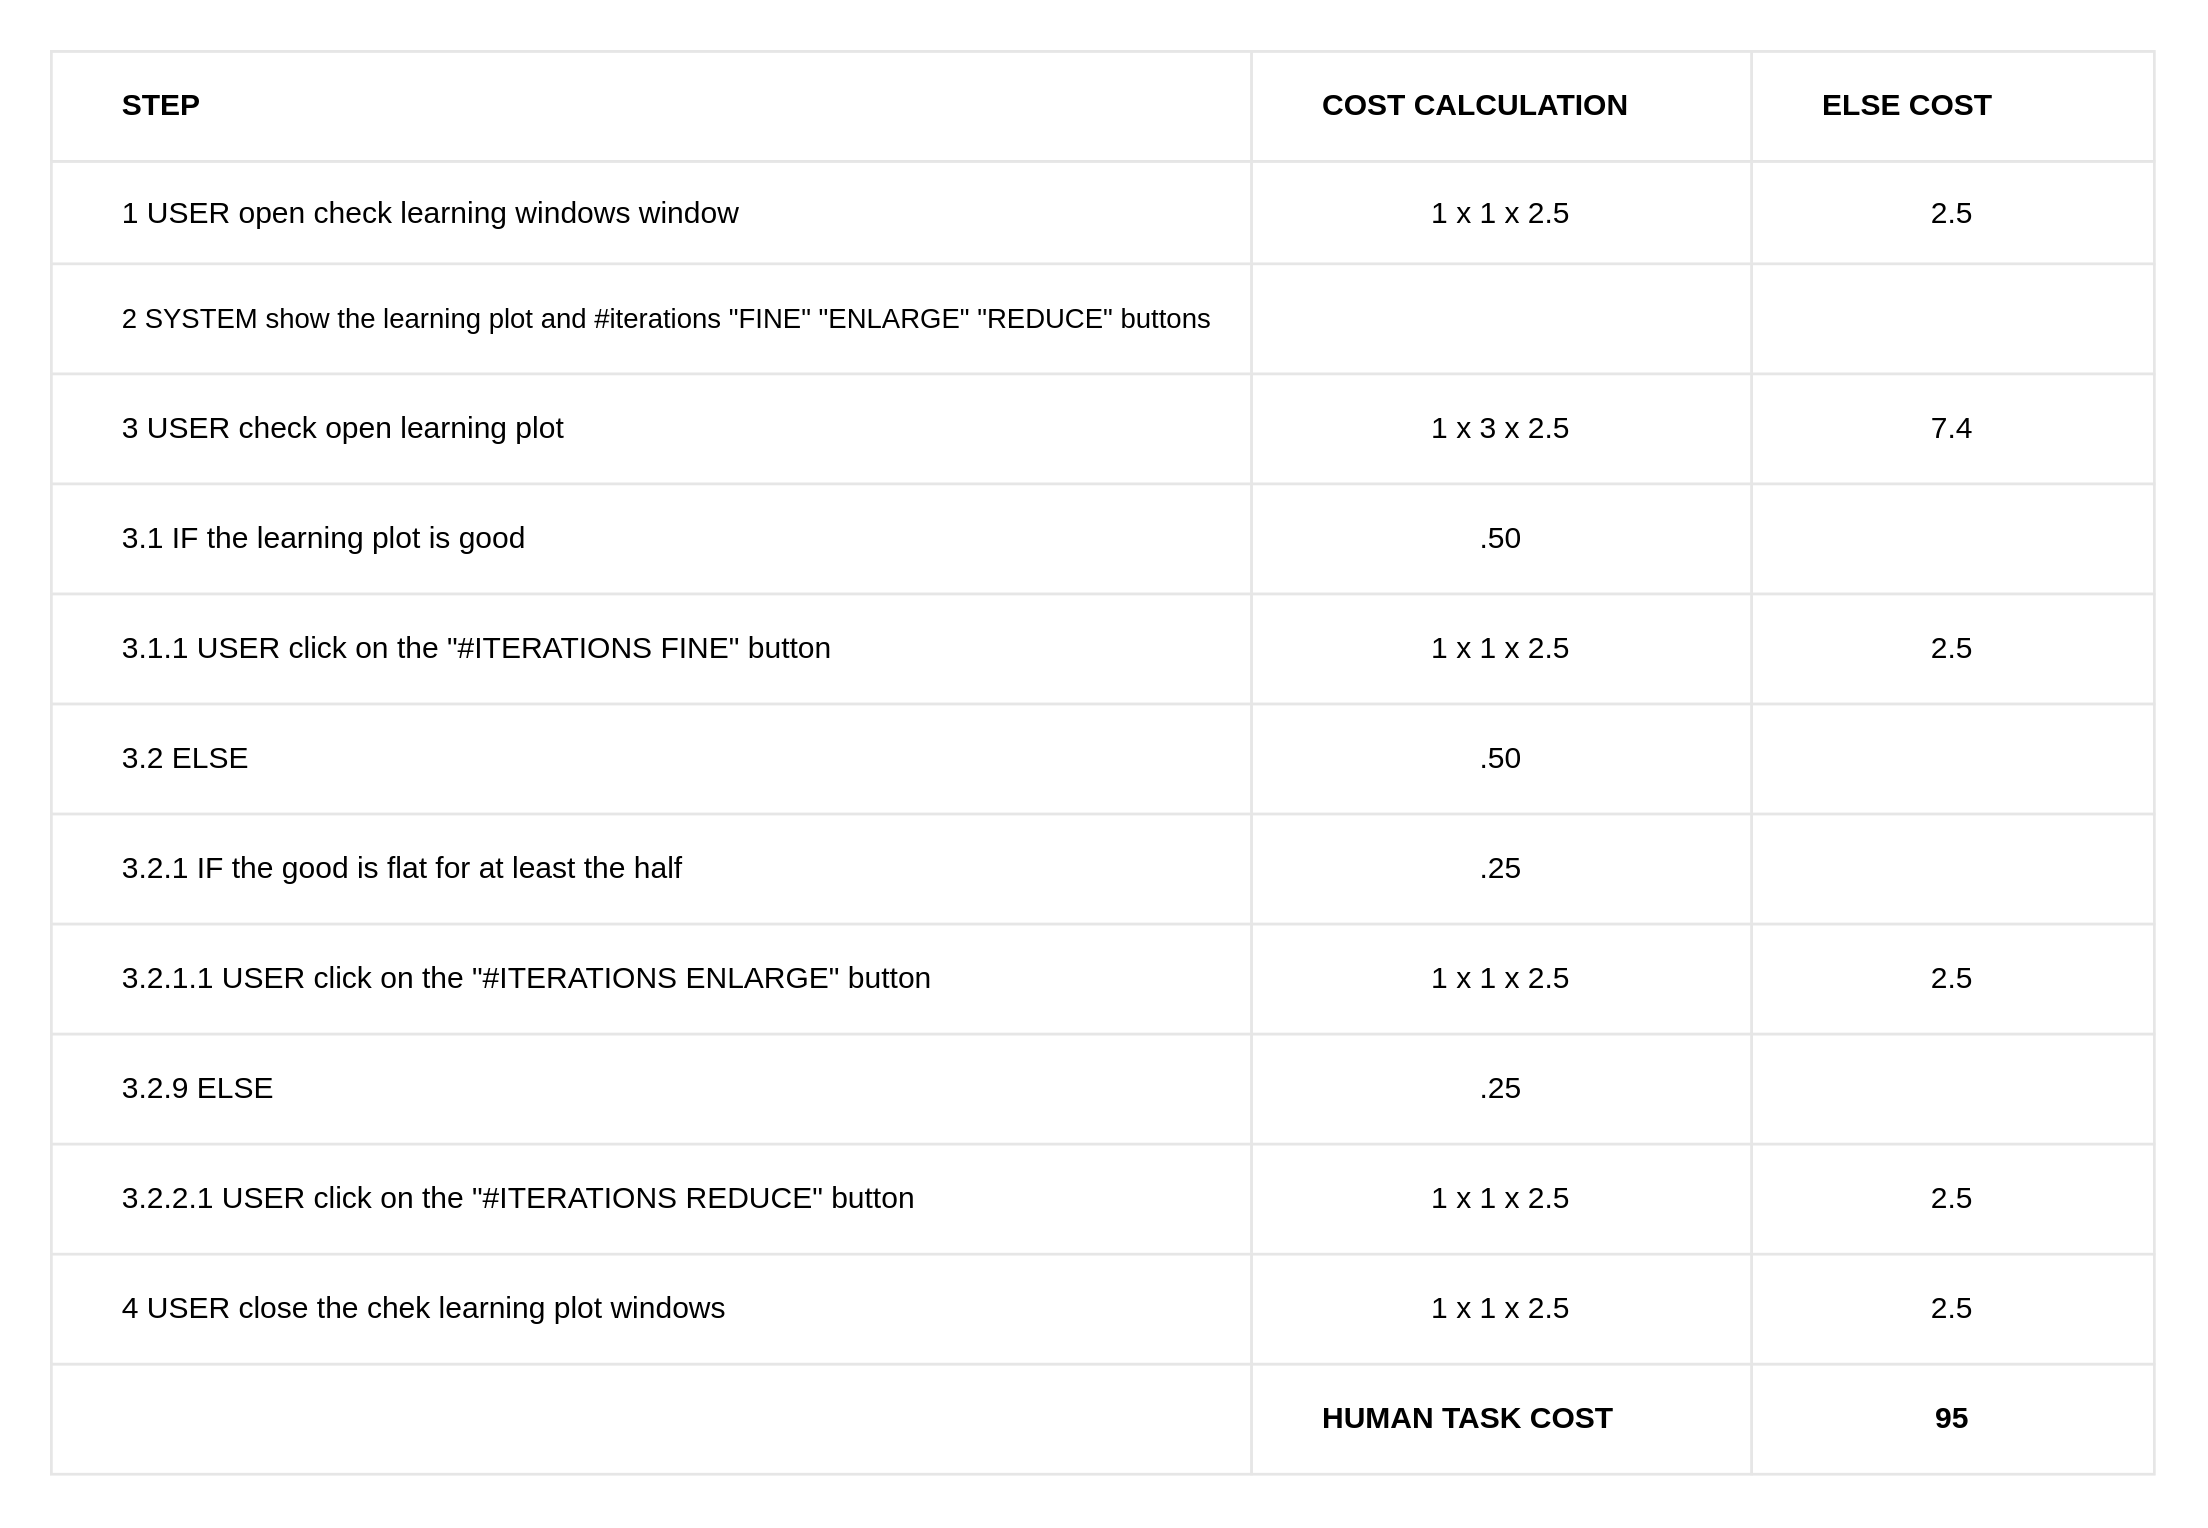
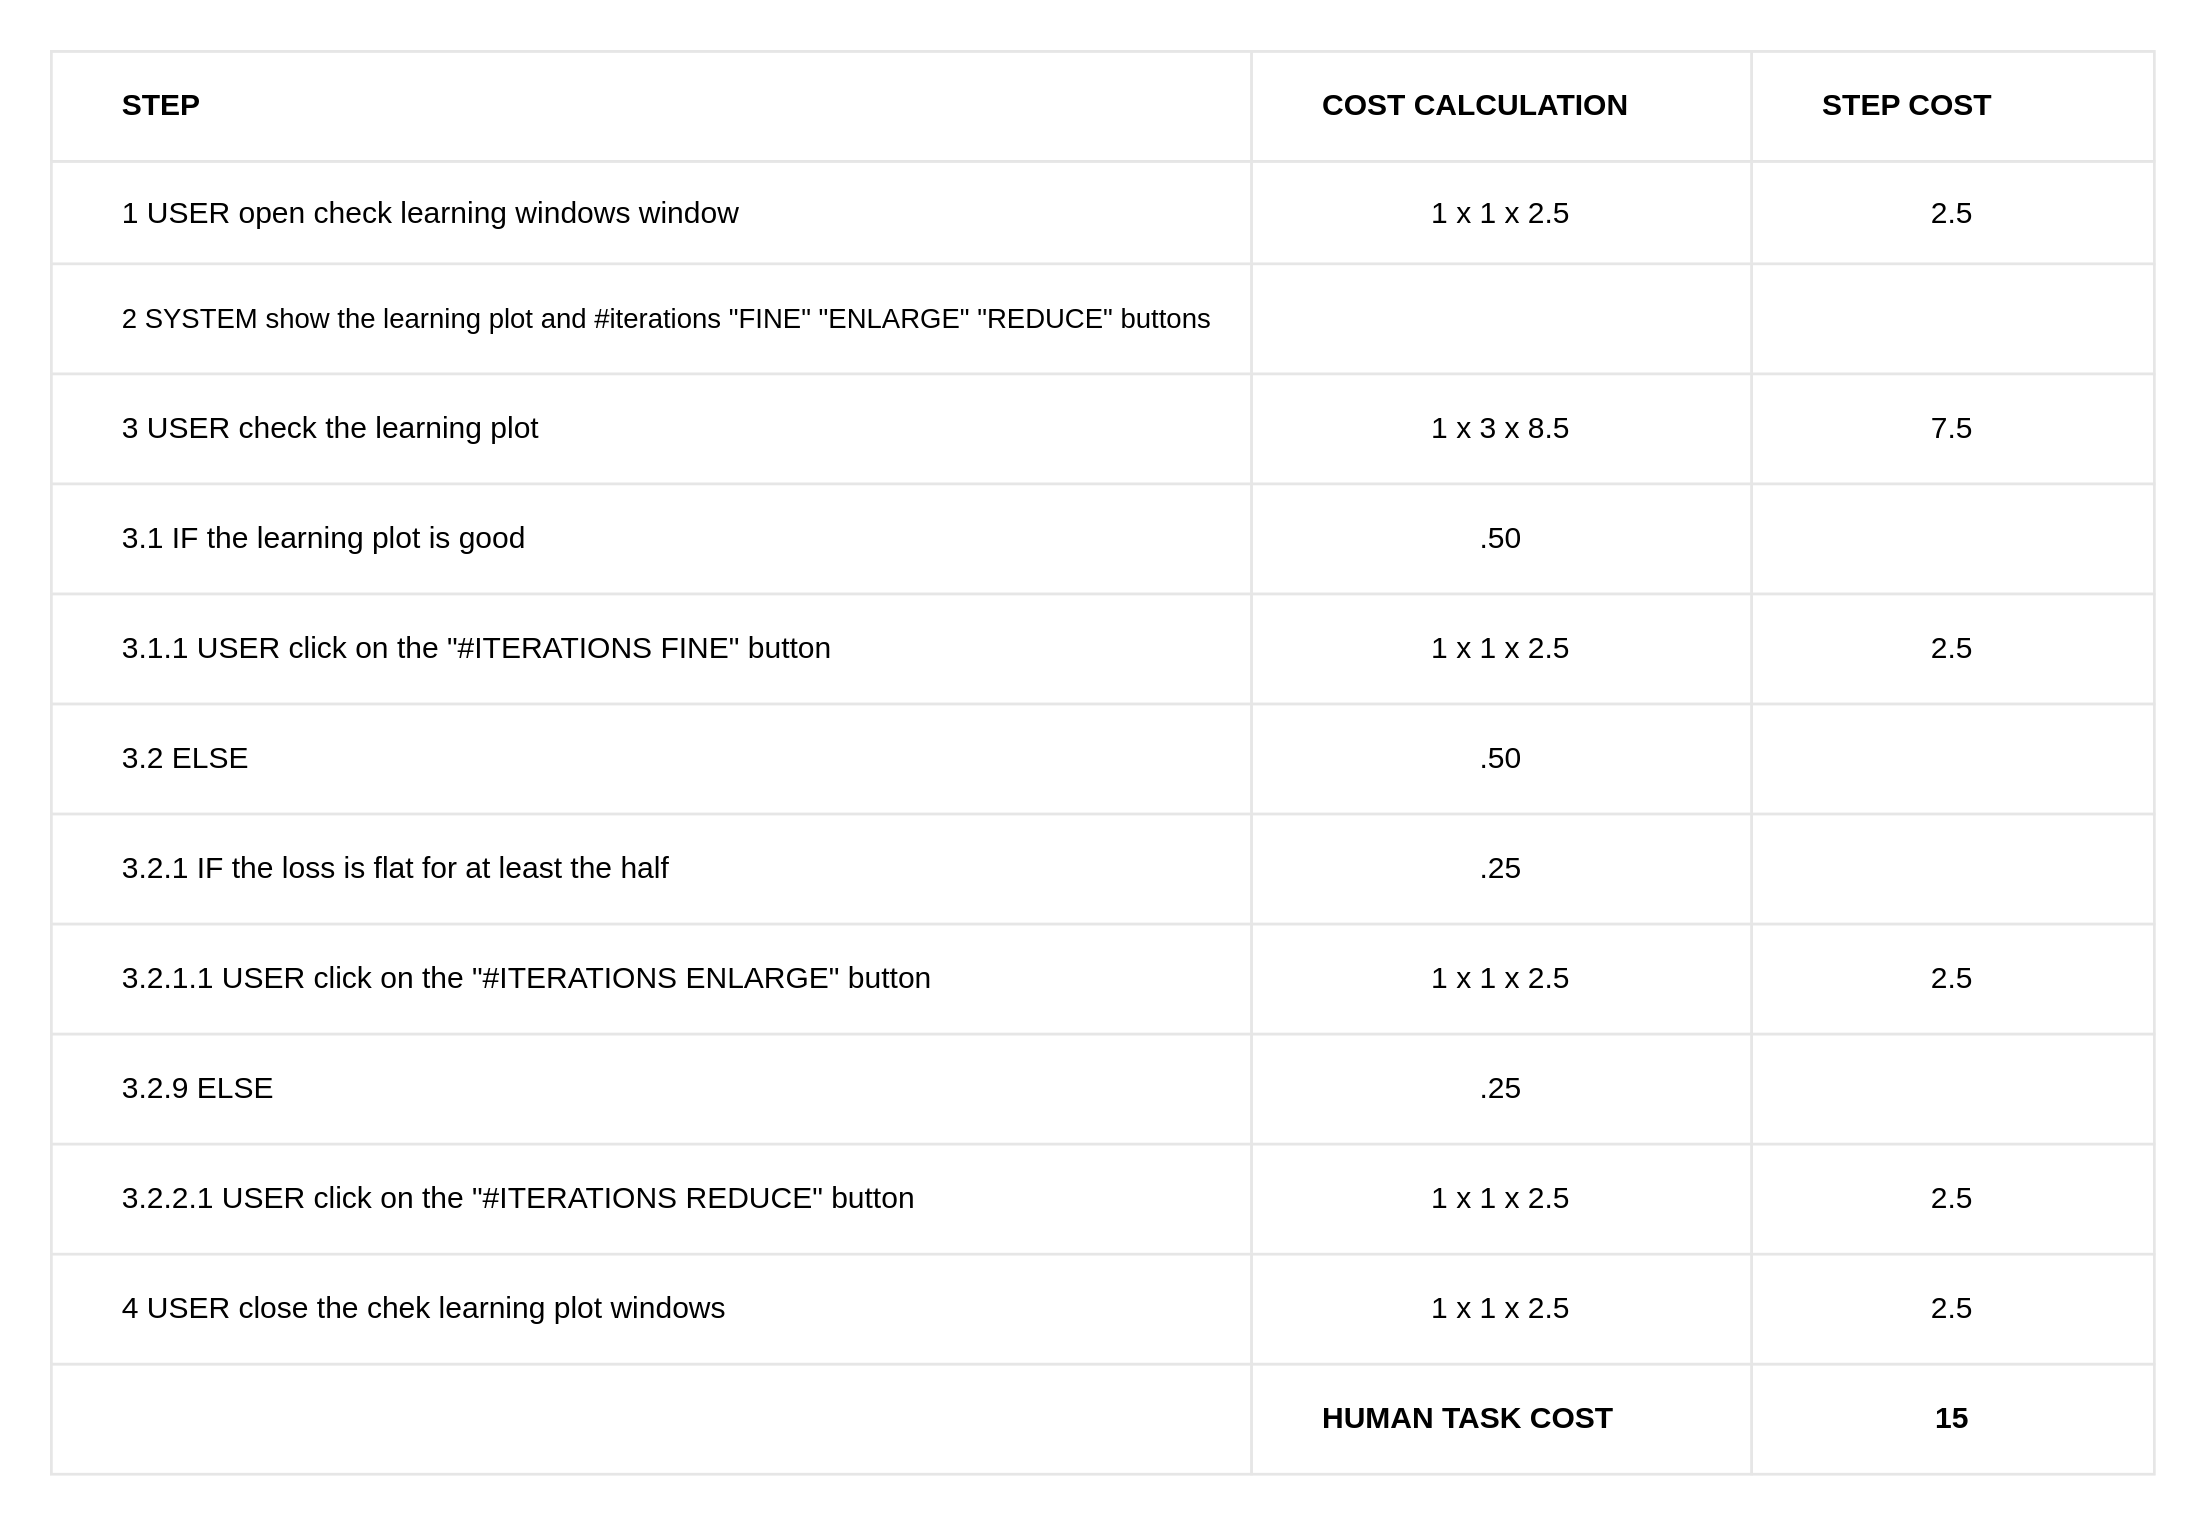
(1828, 106) -> (1828, 106)
(285, 429) -> (277, 429)
(1501, 429) -> (1501, 429)
(1953, 429) -> (1953, 429)
(389, 869) -> (385, 869)
(1953, 1419) -> (1953, 1419)
